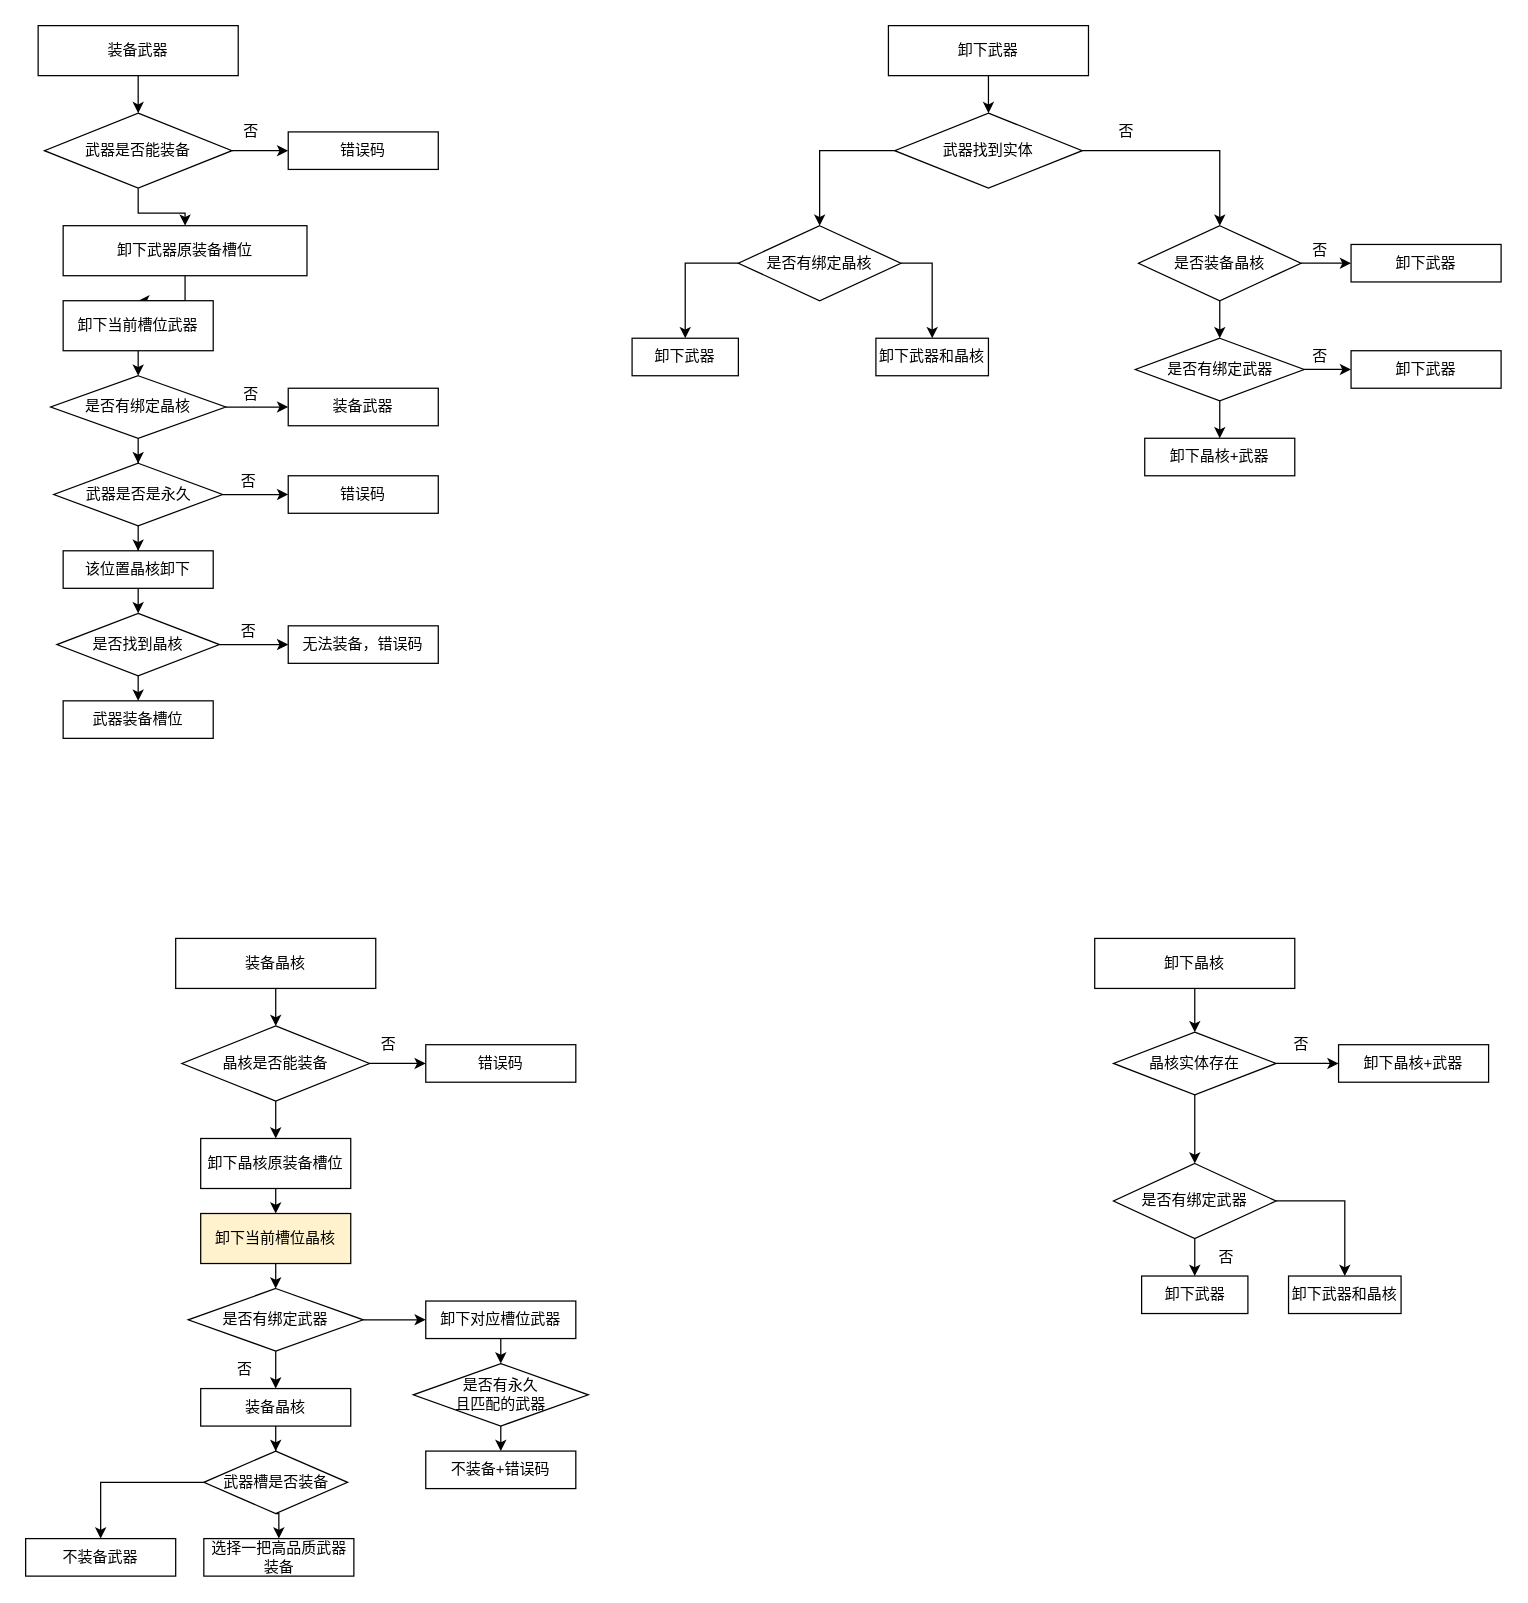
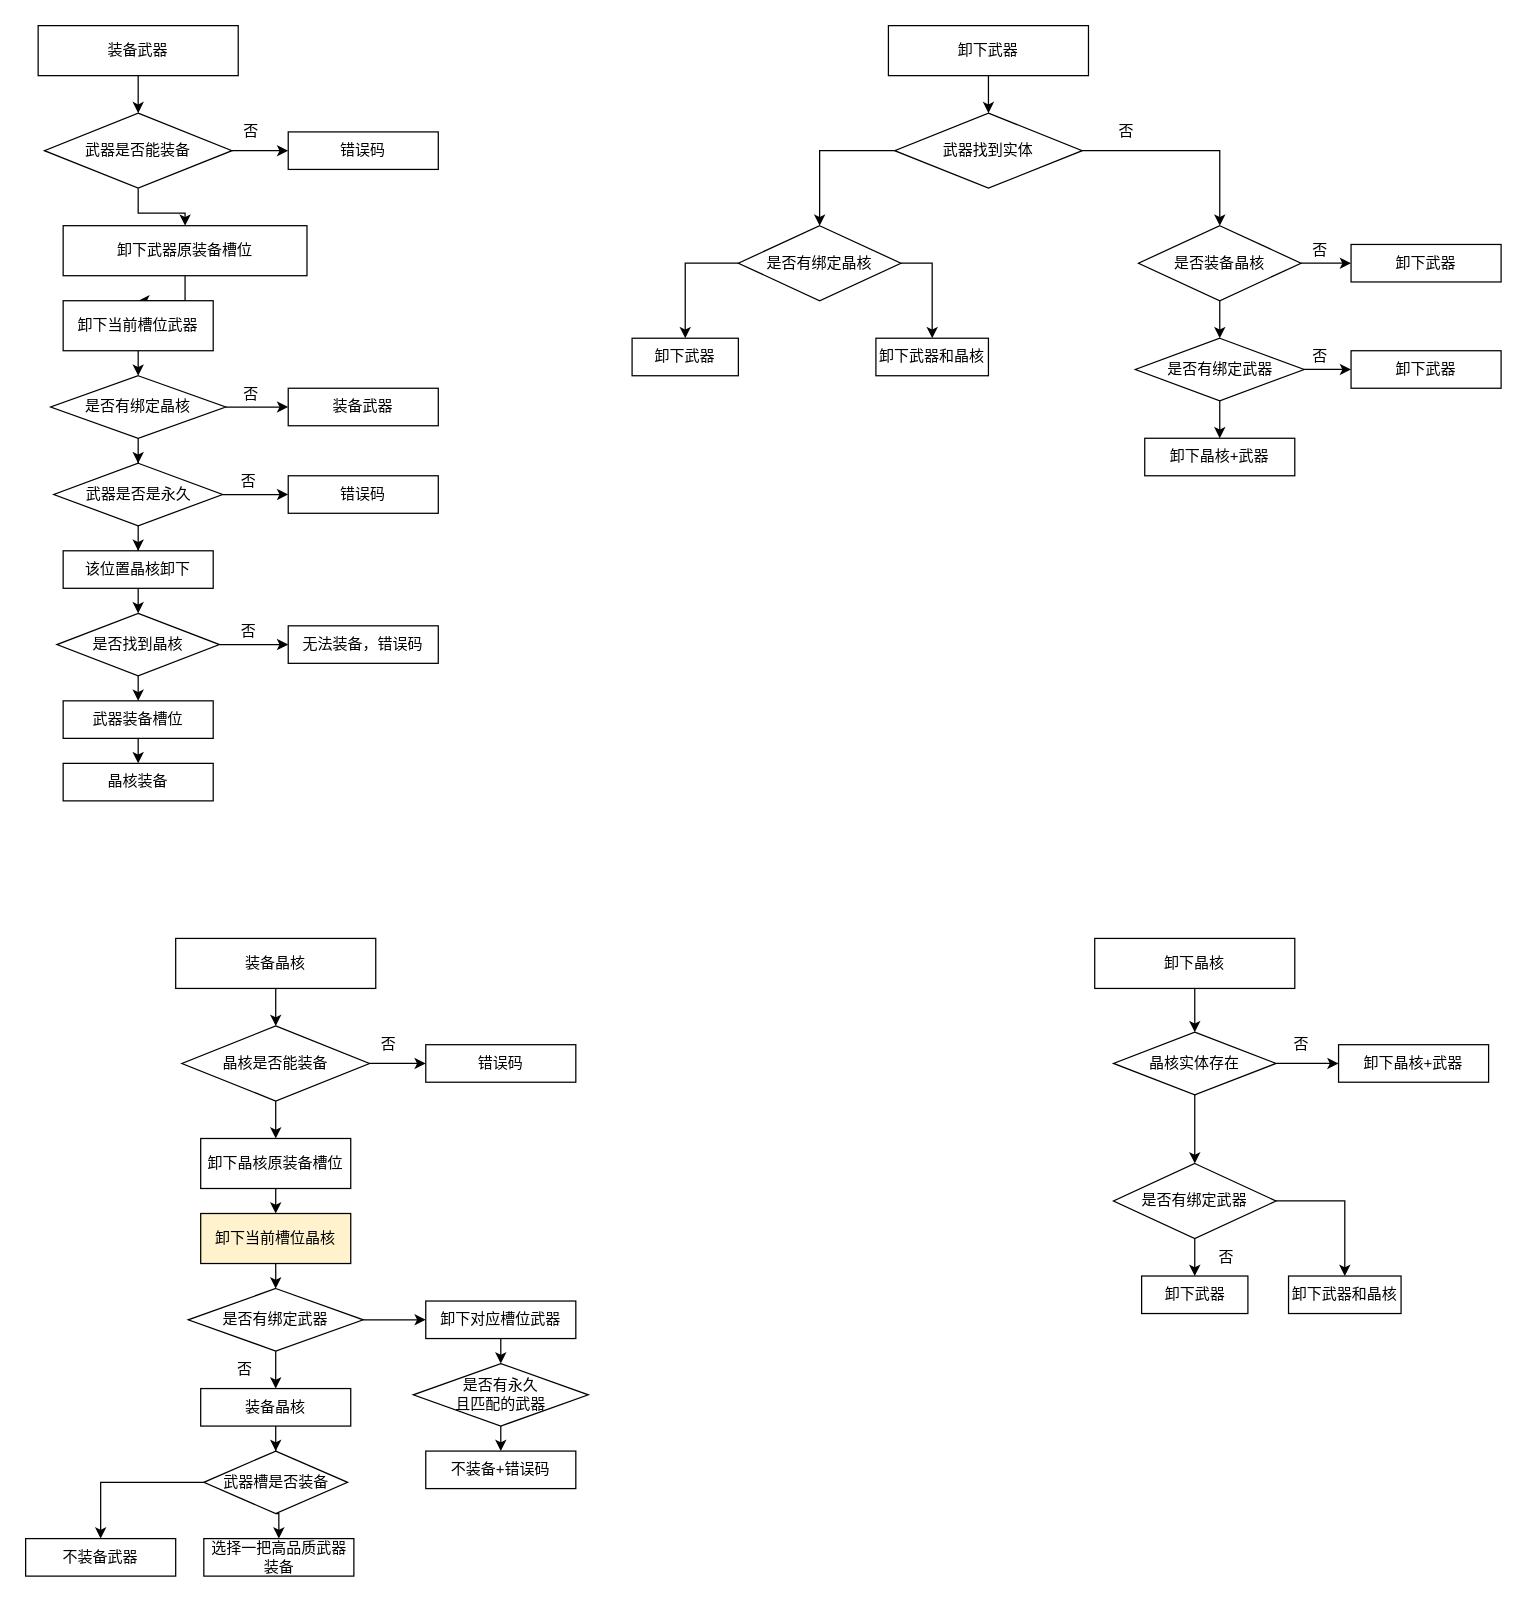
none -> (138, 746)
none -> (138, 782)
